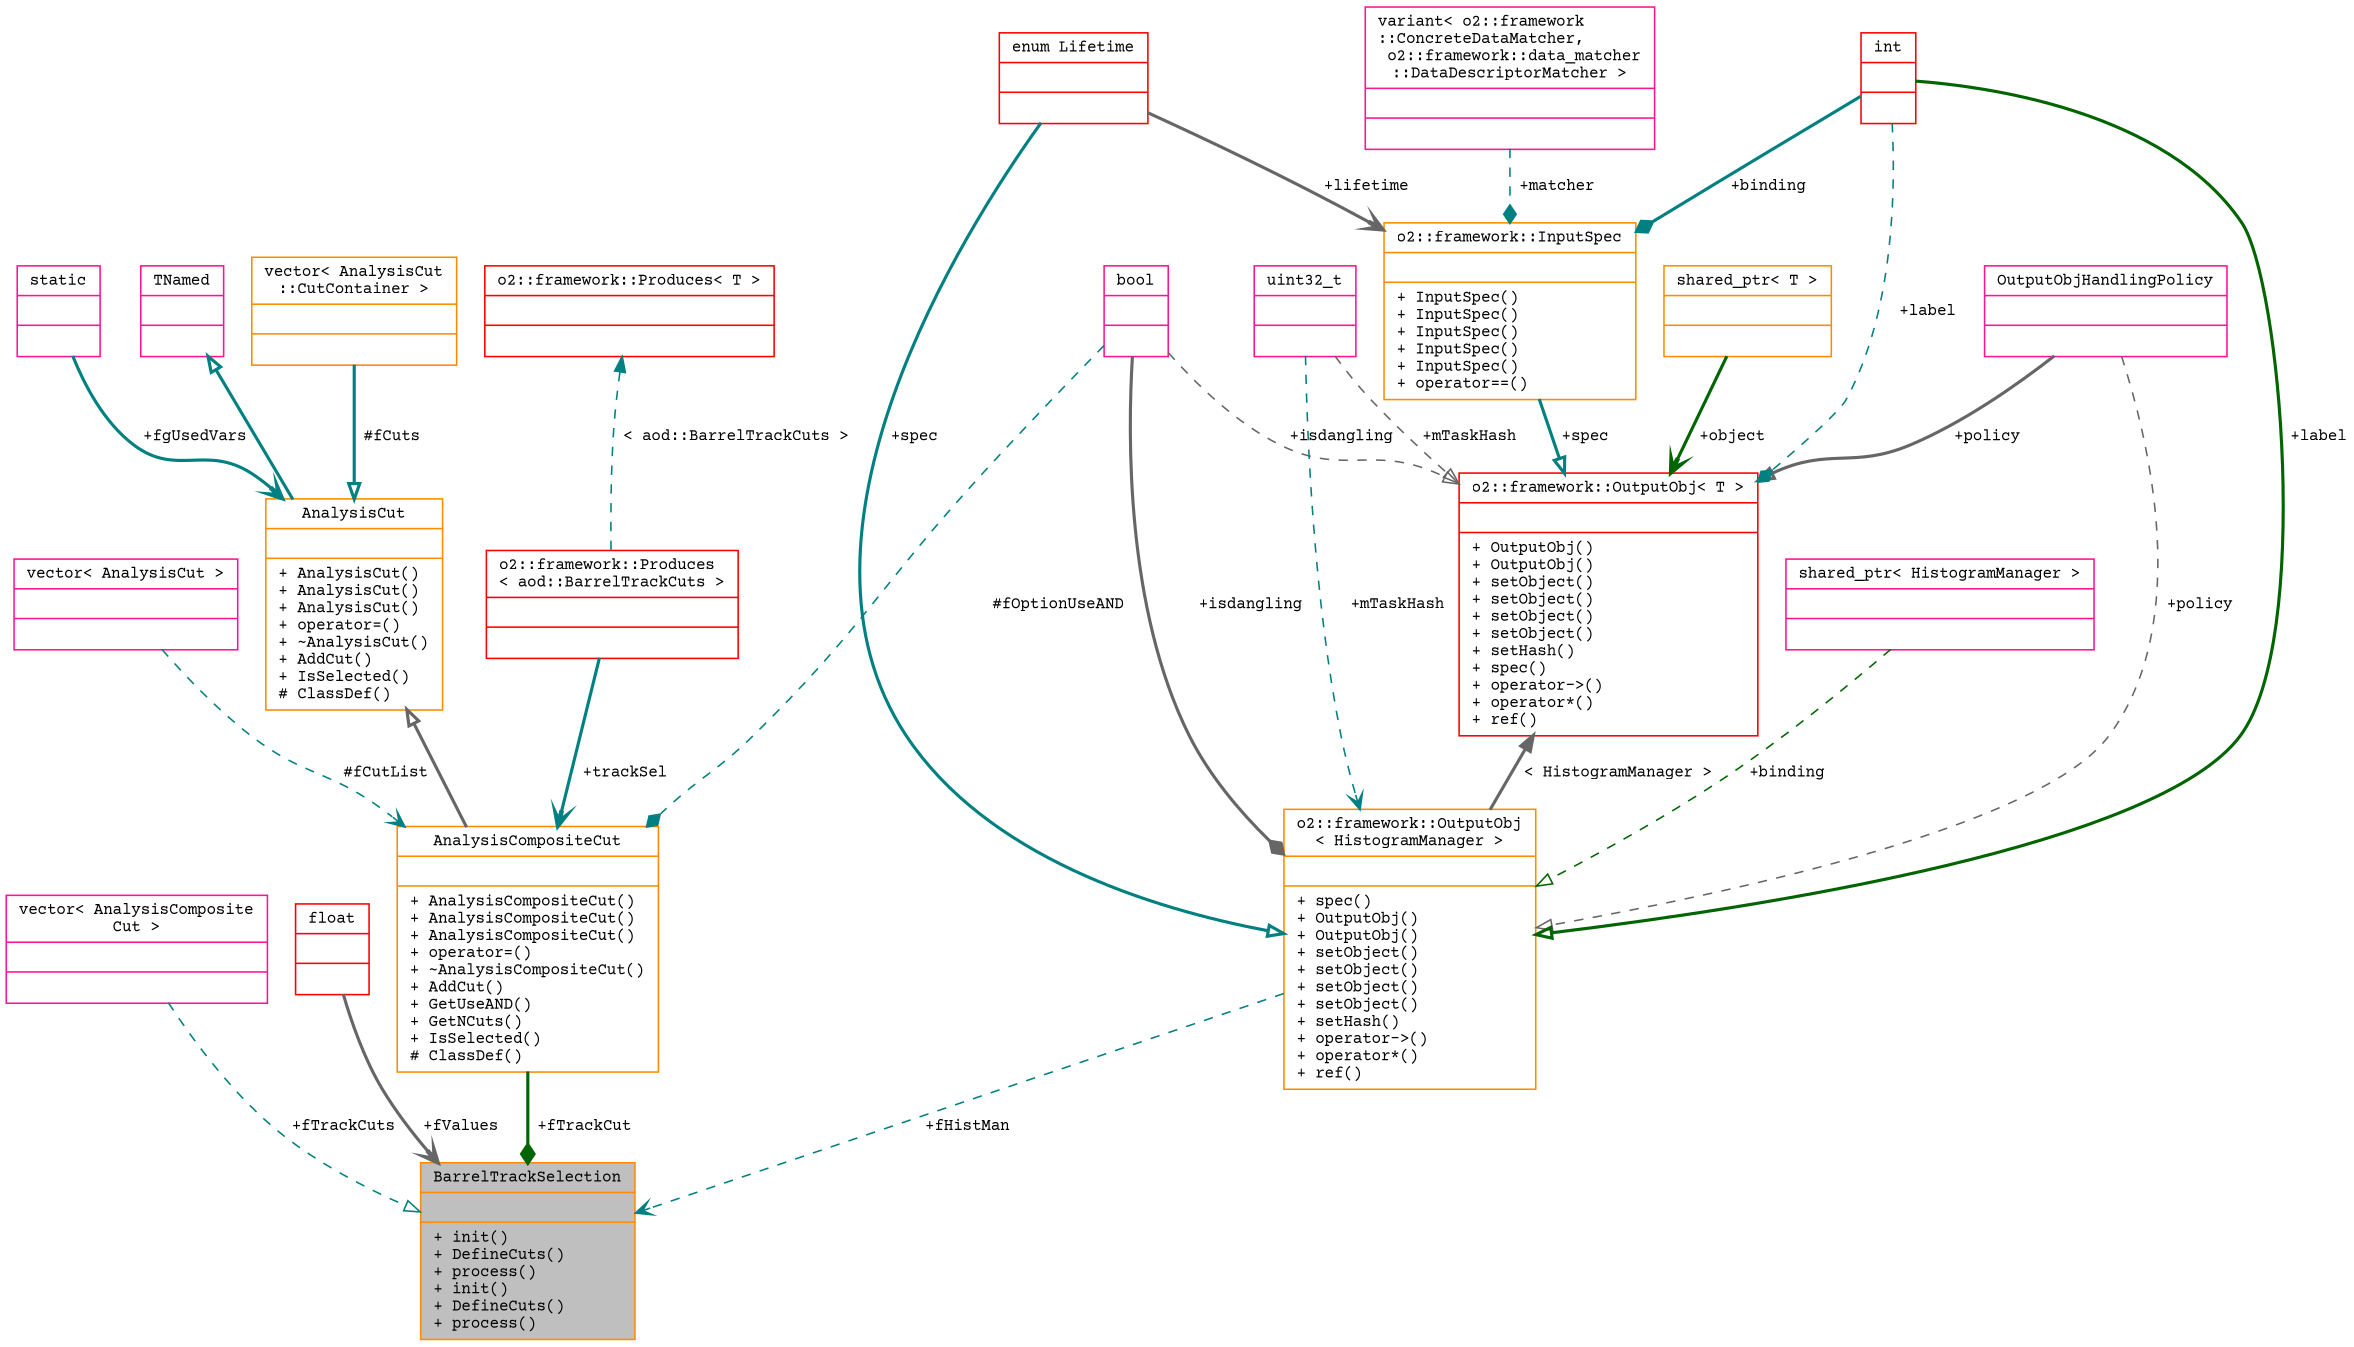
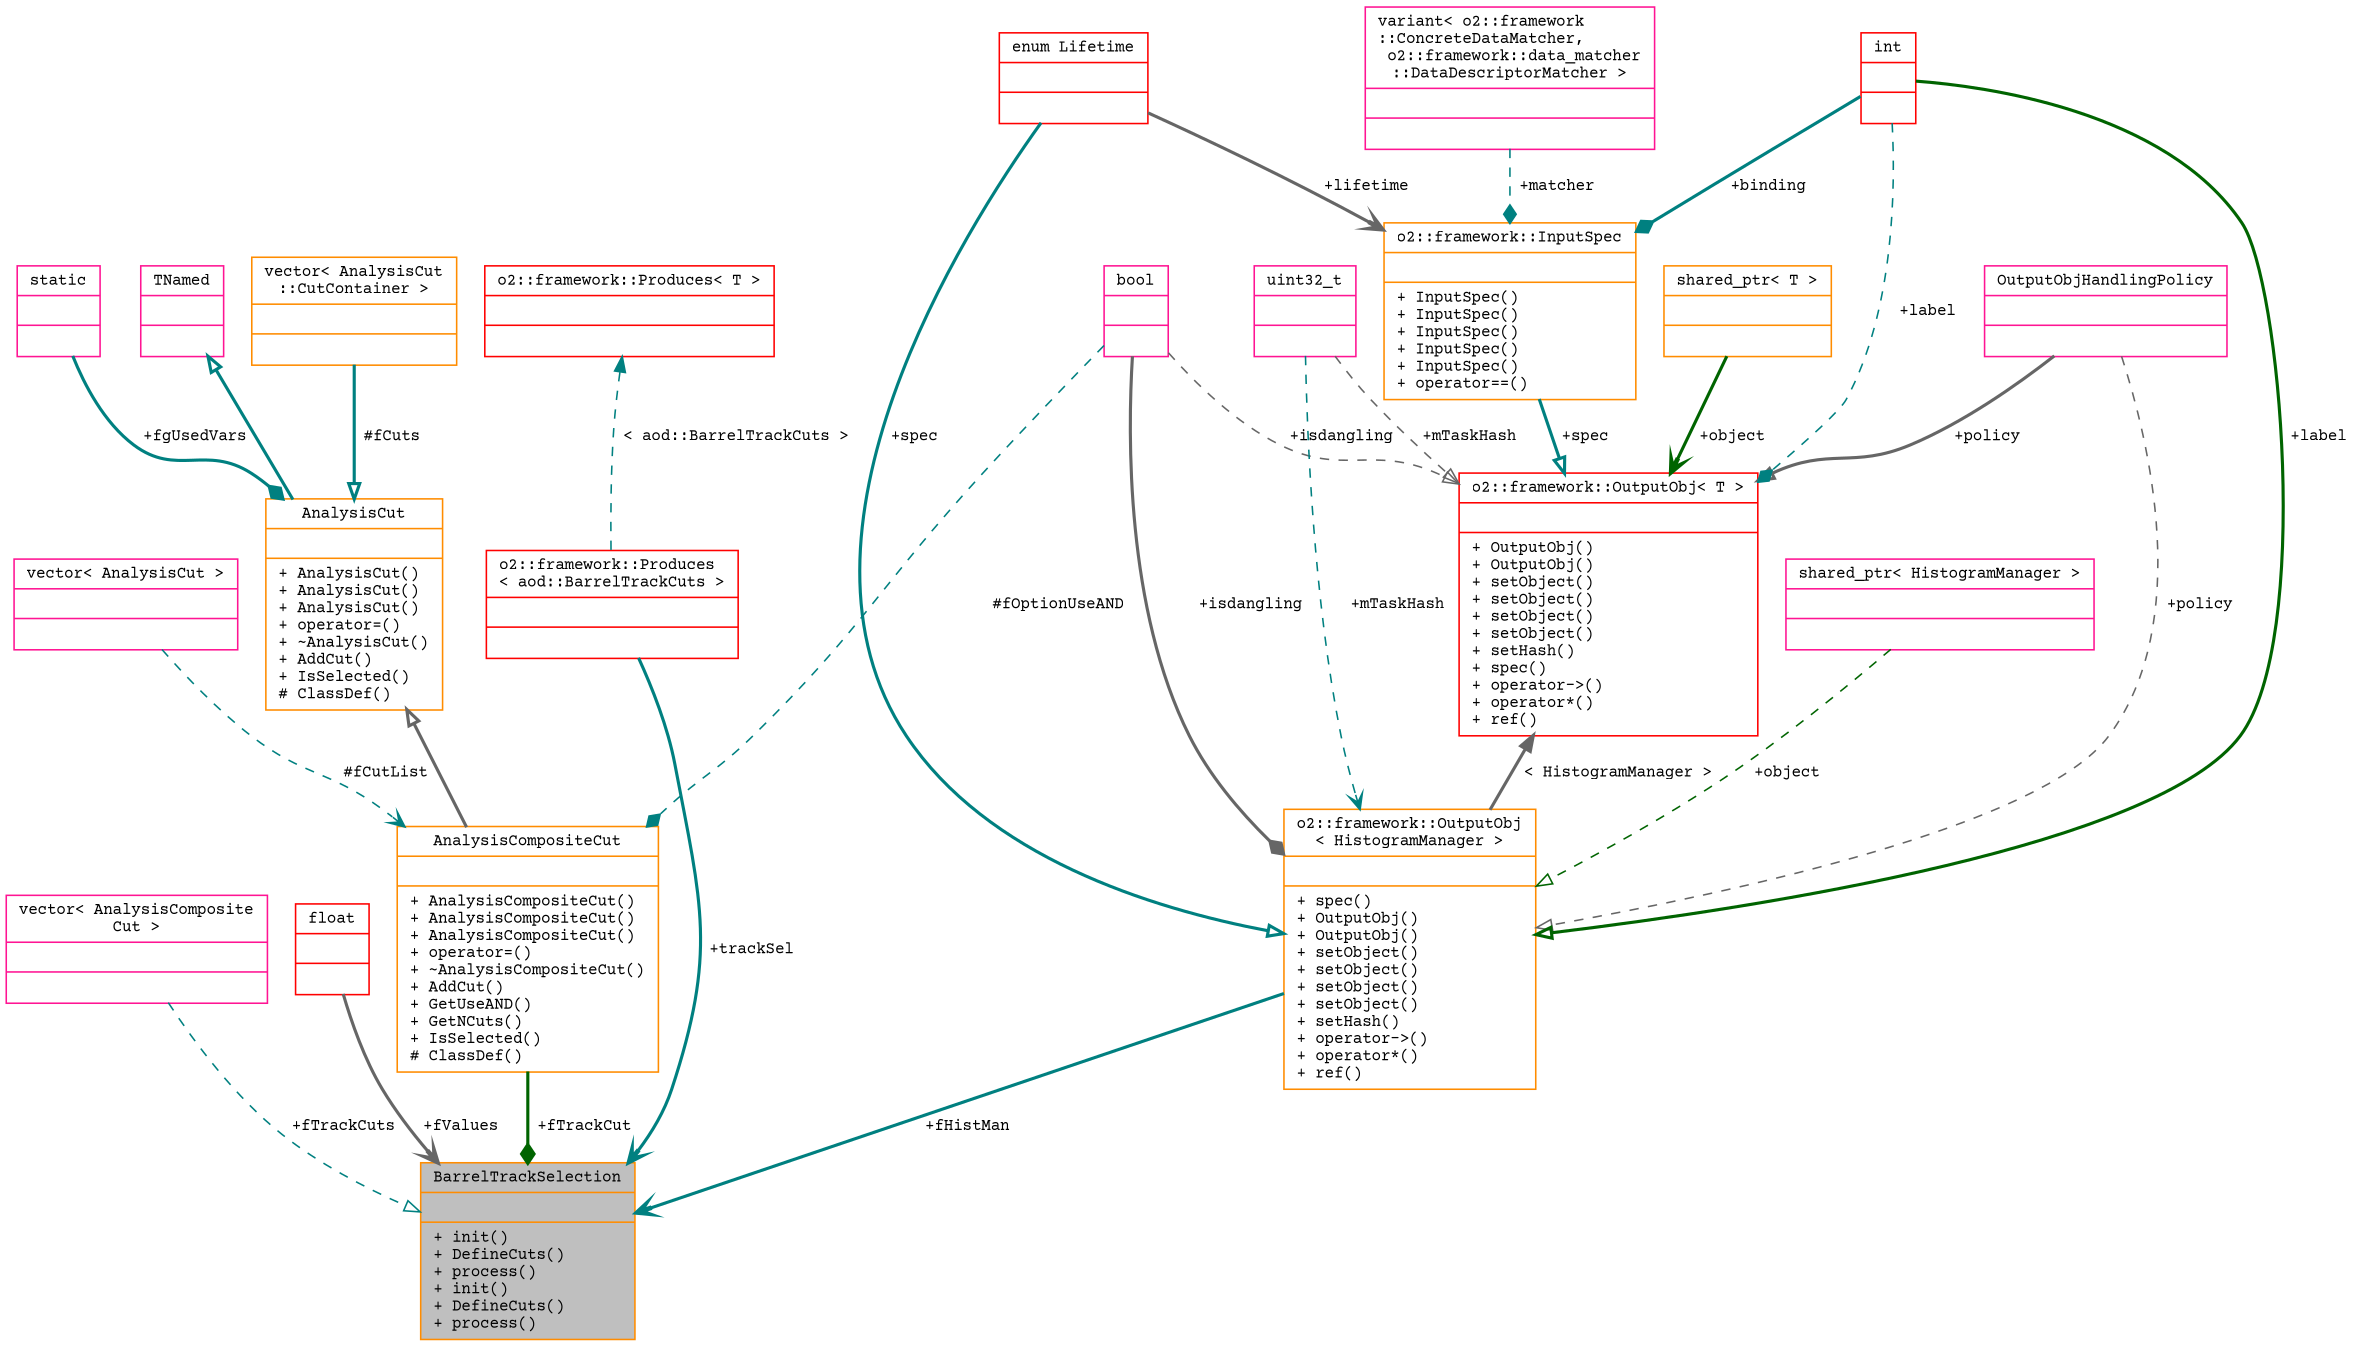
(151, 455) -> (151, 455)
(580, 735) -> (699, 906)
(1783, 773) -> (1783, 773)
(967, 1101) -> (967, 1101)
